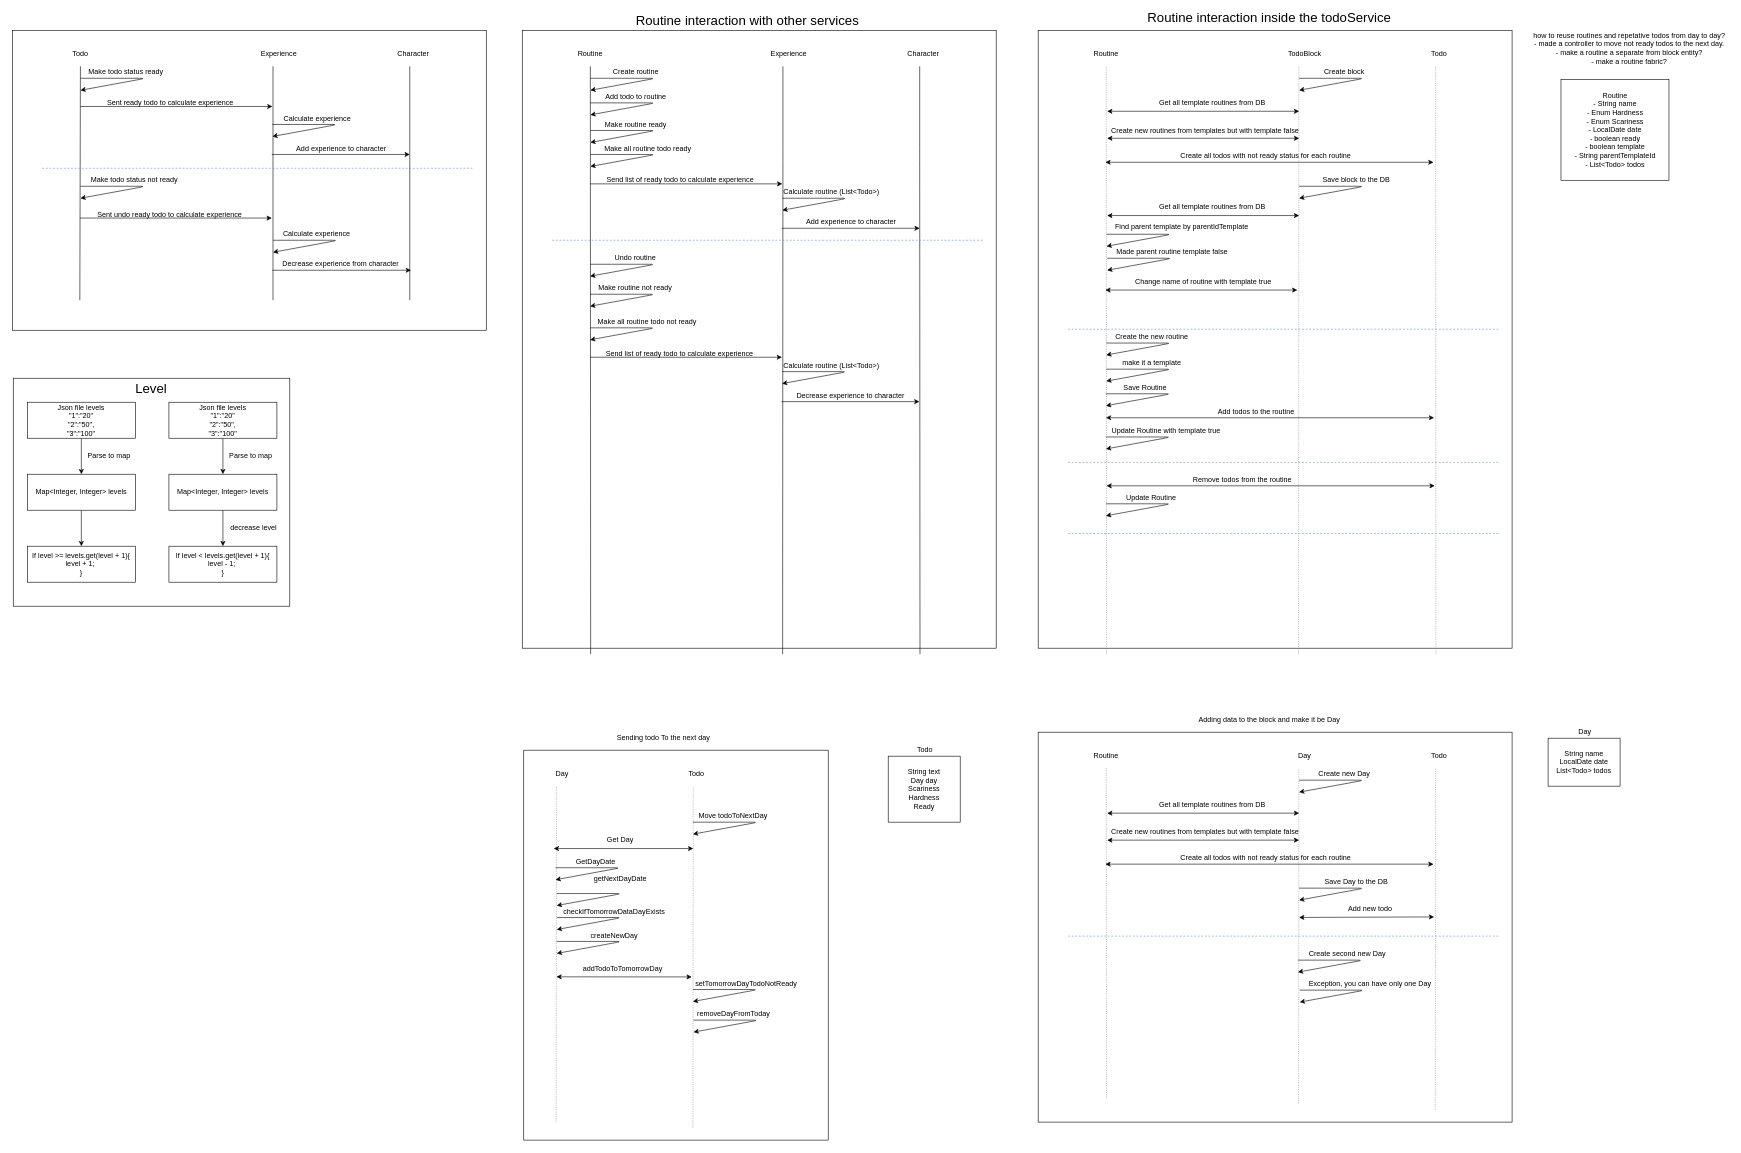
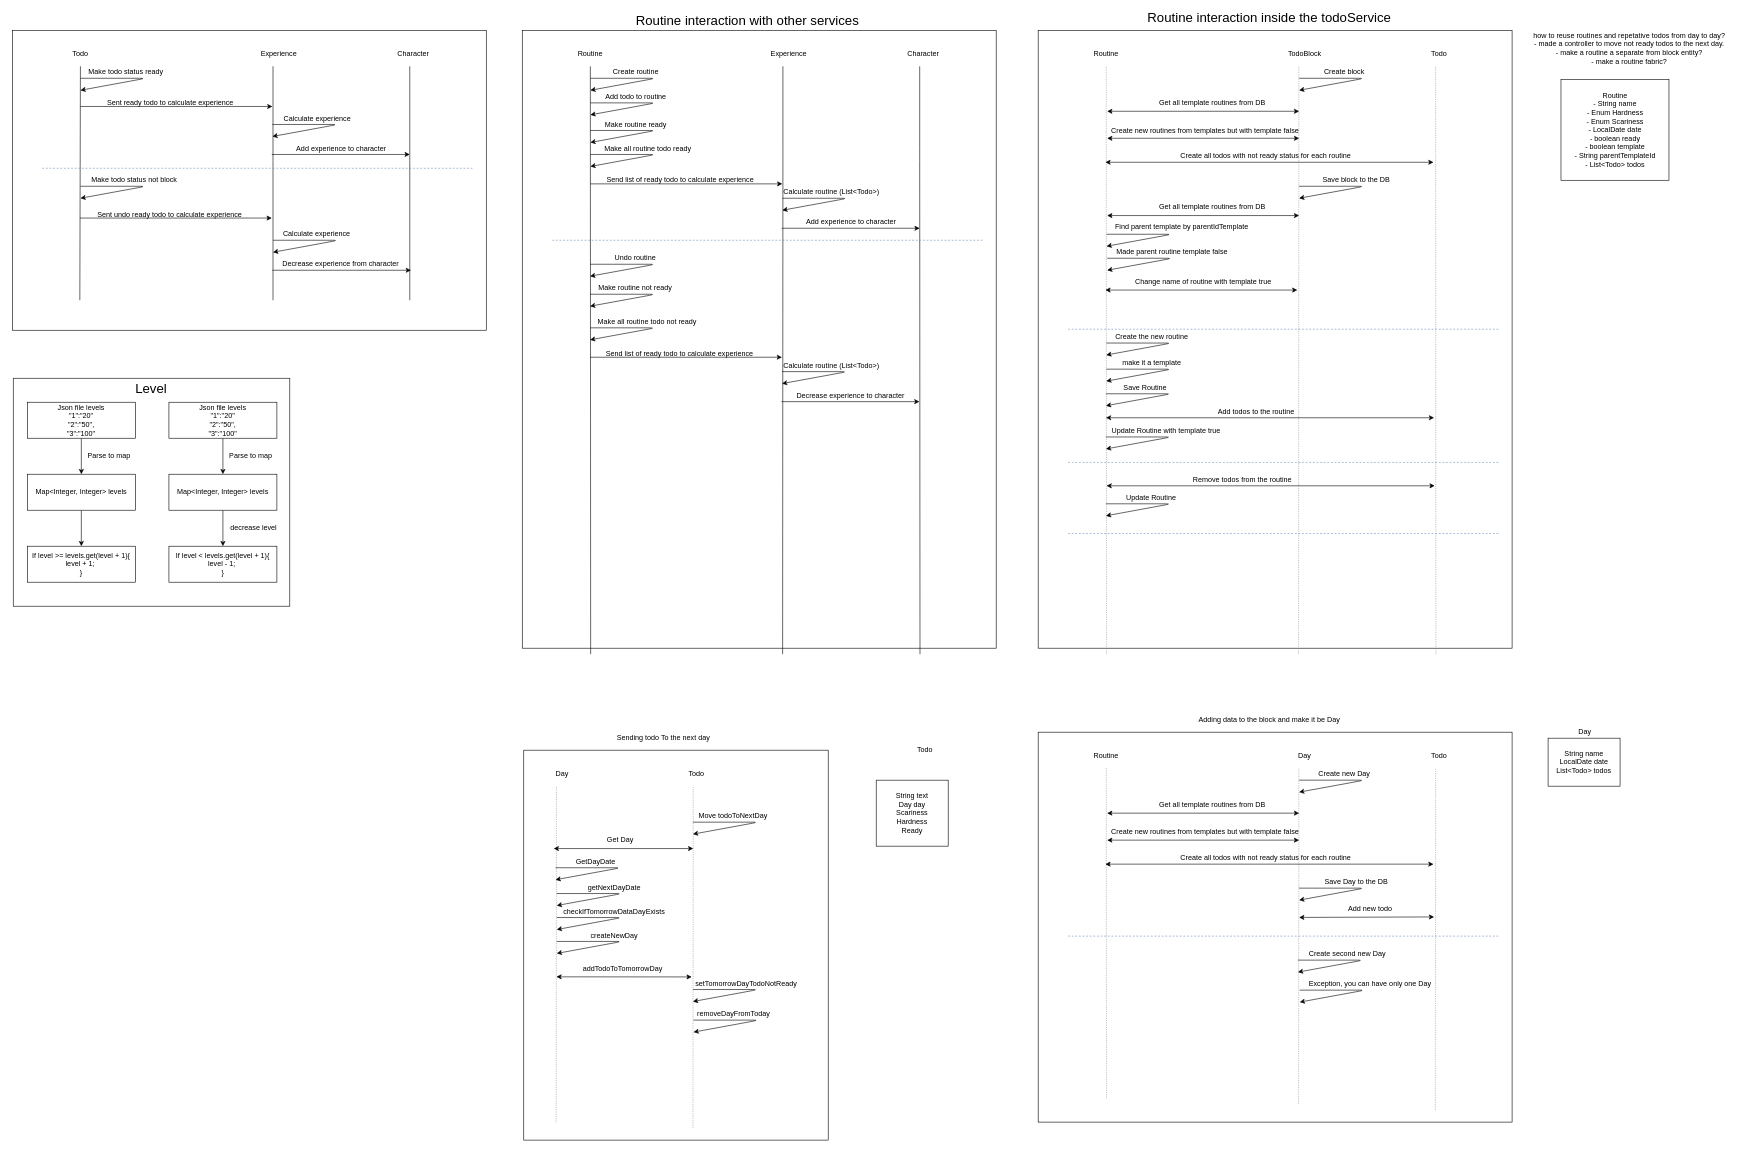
(134, 180) -> (134, 180)
(924, 789) -> (912, 813)
(620, 879) -> (614, 888)
